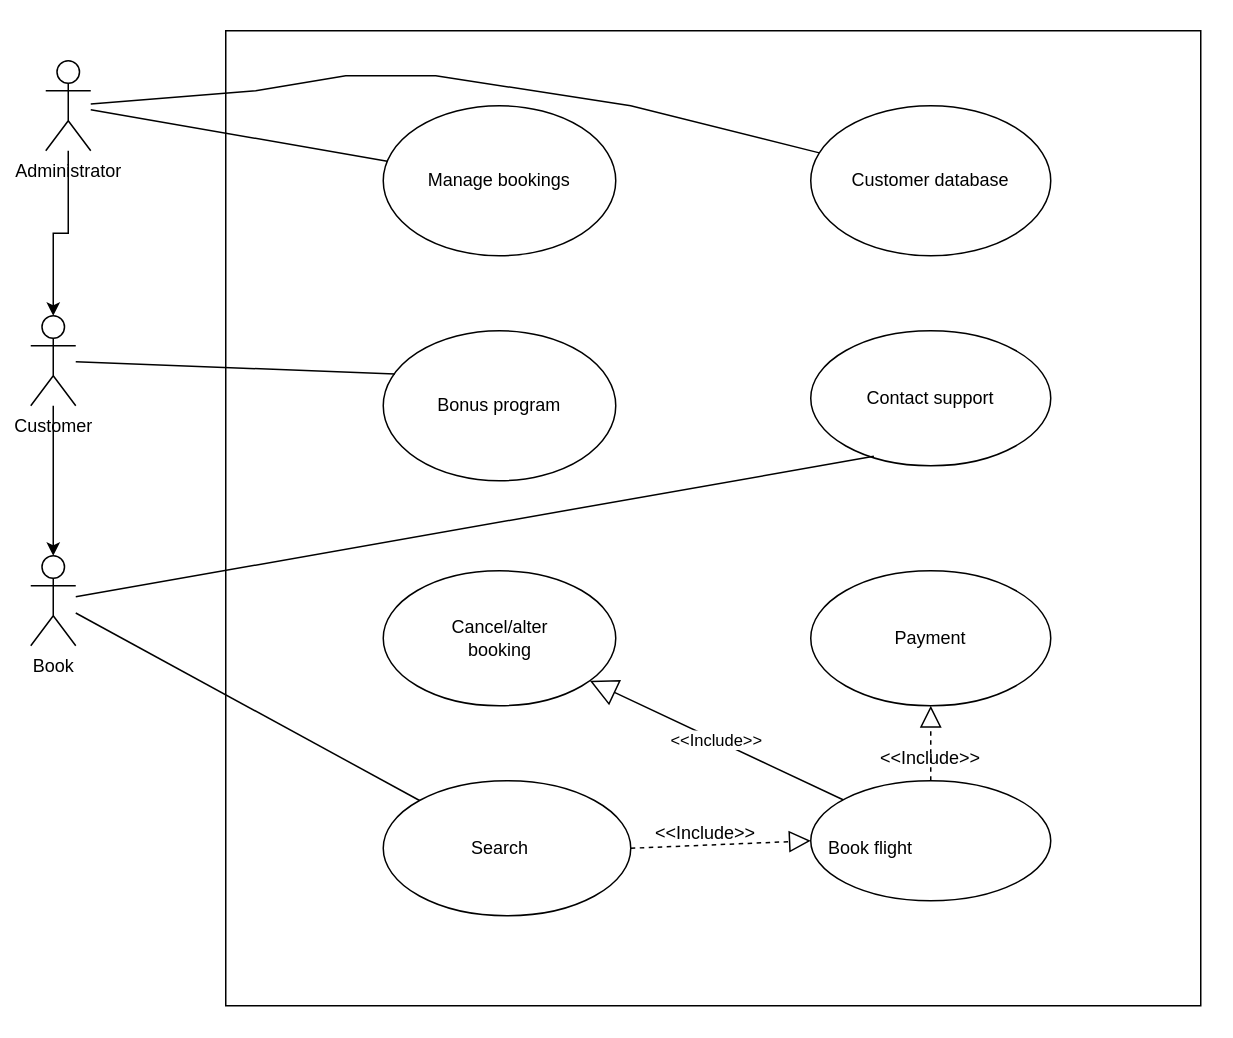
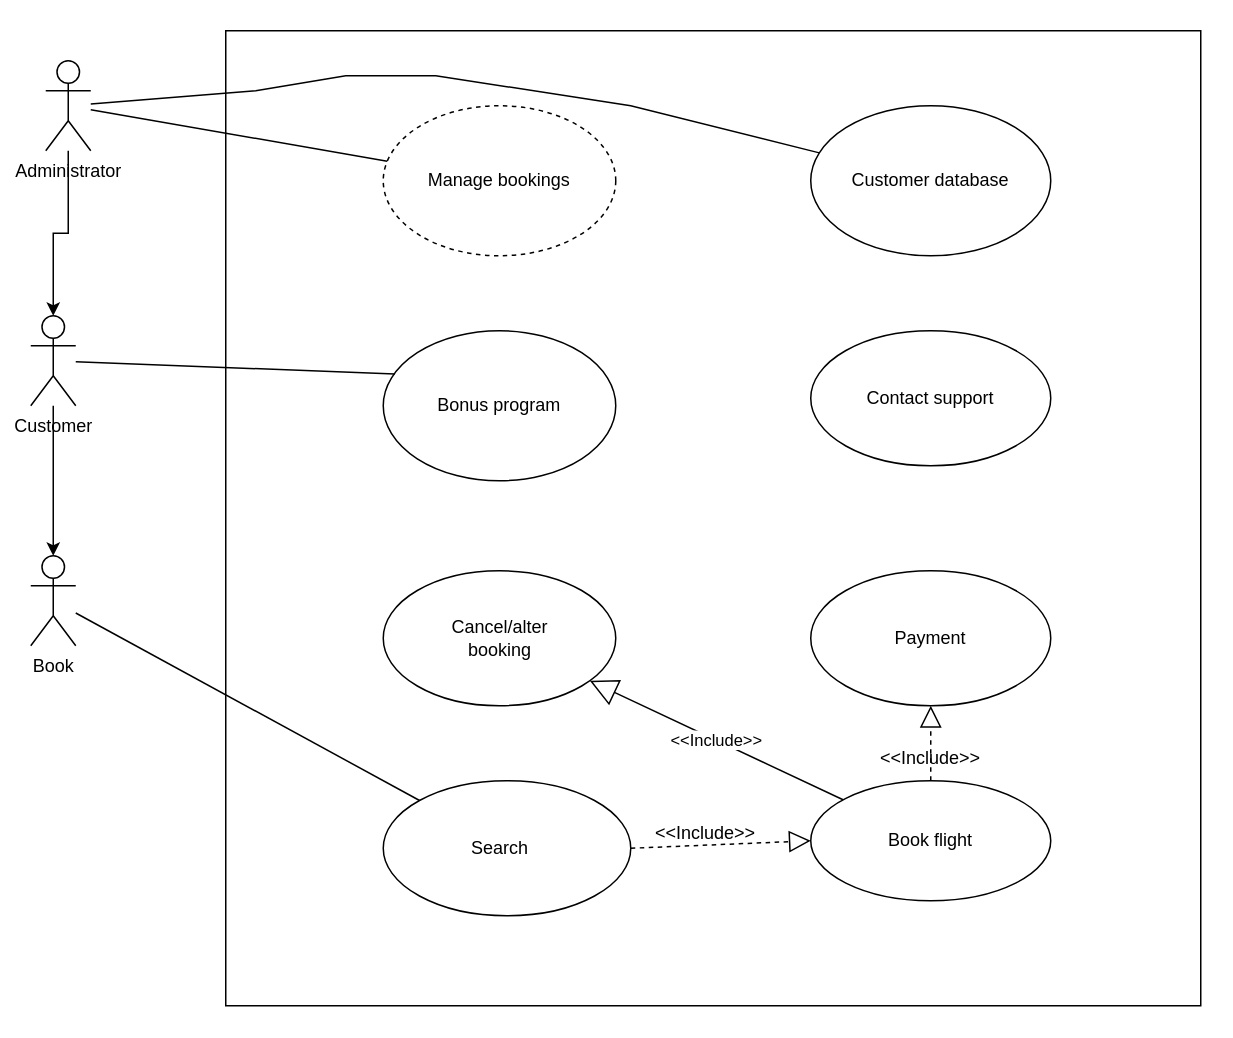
(500, 181) -> (500, 181)
(475, 527) -> none
(871, 848) -> (931, 841)
